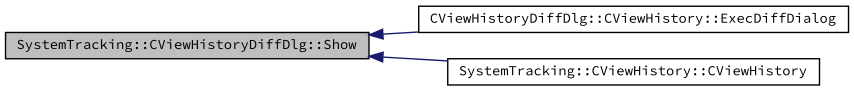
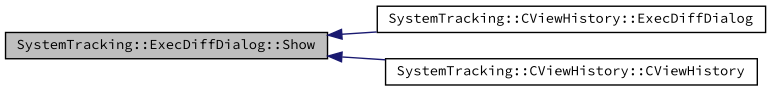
(634, 19) -> (571, 19)
(187, 46) -> (167, 46)
